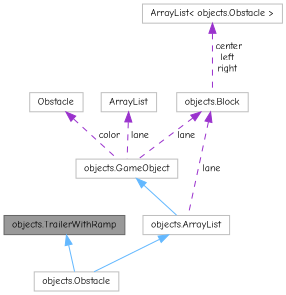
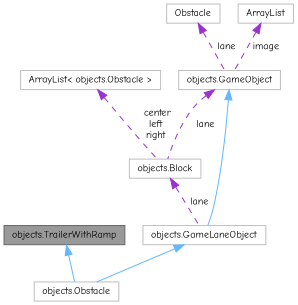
(108, 135) -> (226, 47)
(139, 135) -> (265, 47)
(166, 138) -> (182, 124)
(186, 225) -> (204, 235)
